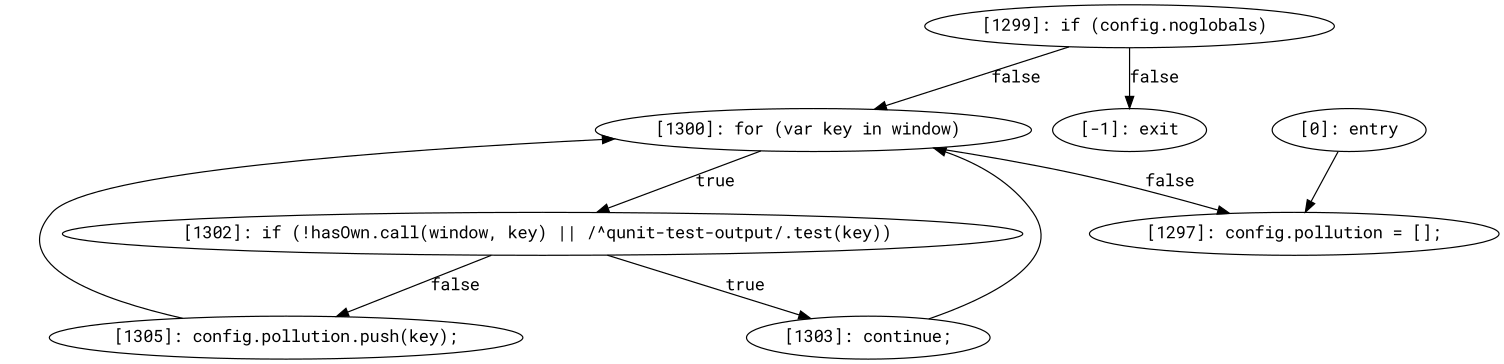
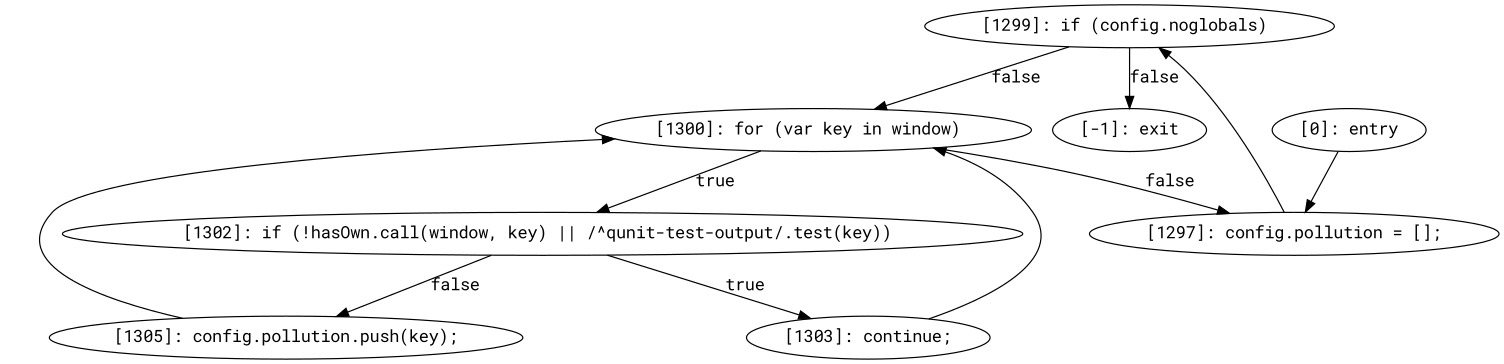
none -> (1234, 128)
